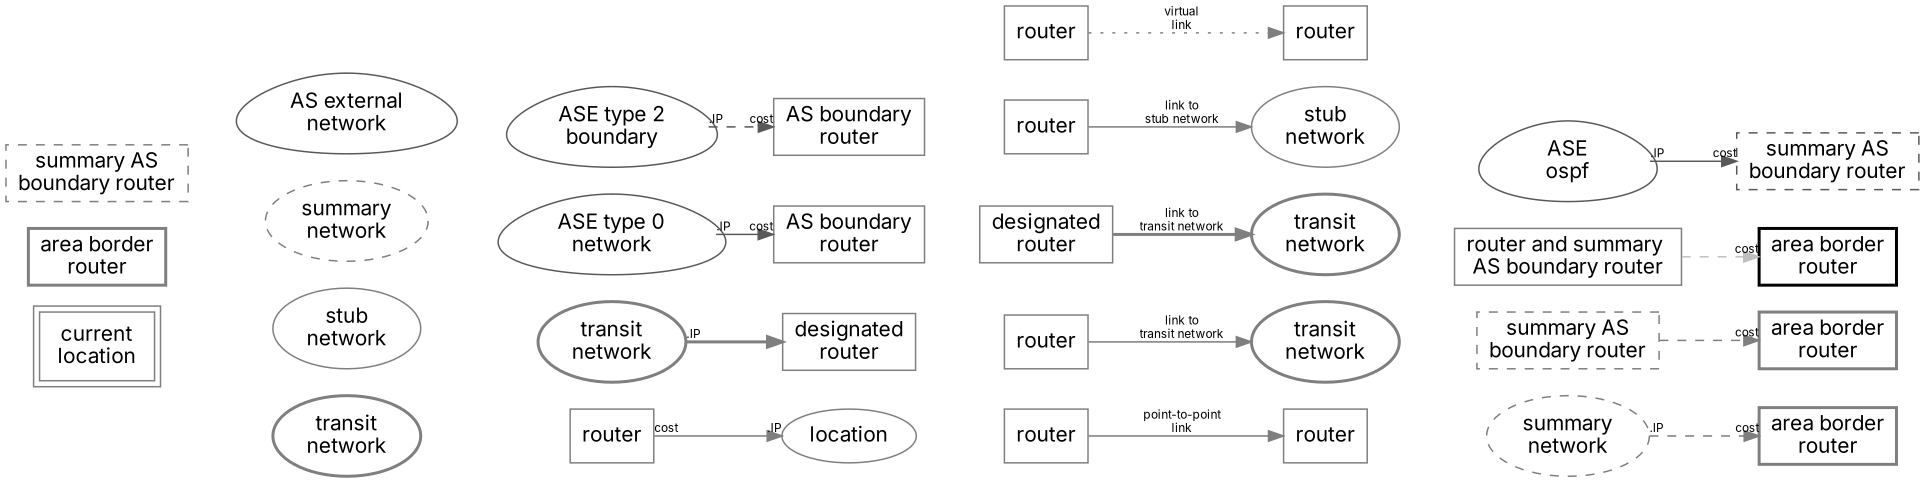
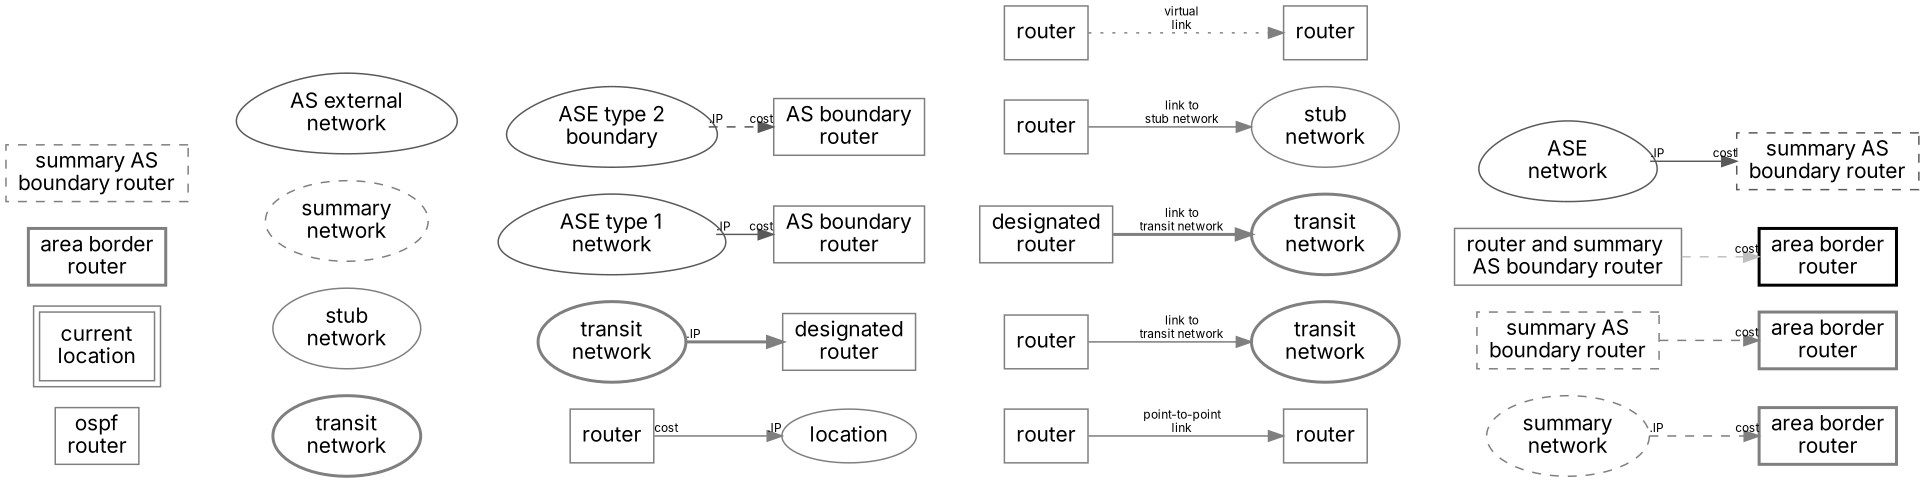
(1568, 161) -> (1568, 161)
(612, 234) -> (612, 234)
none -> (97, 436)
